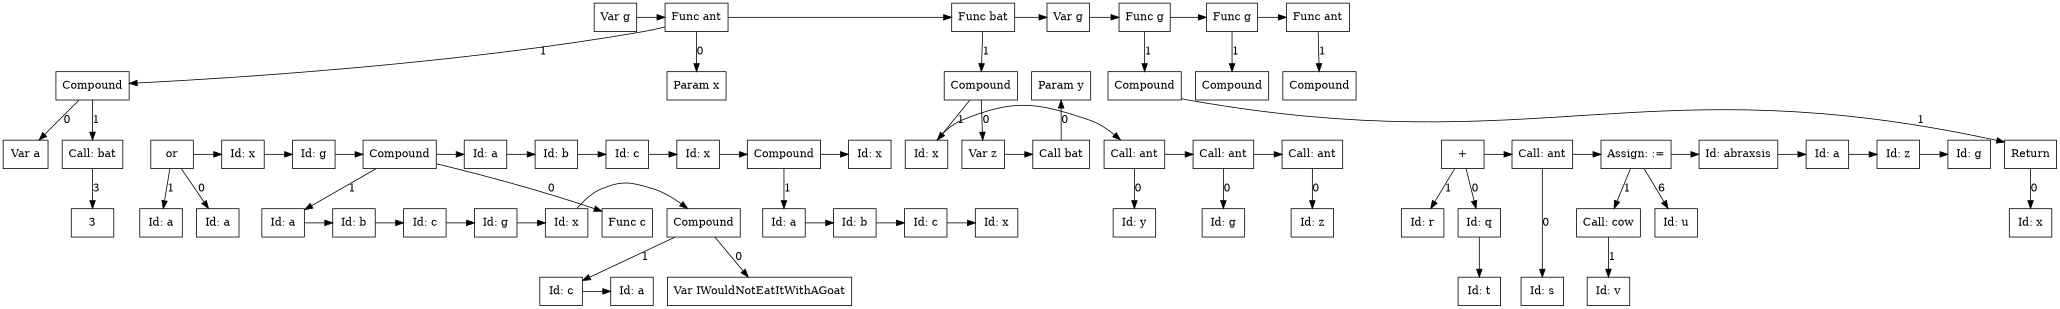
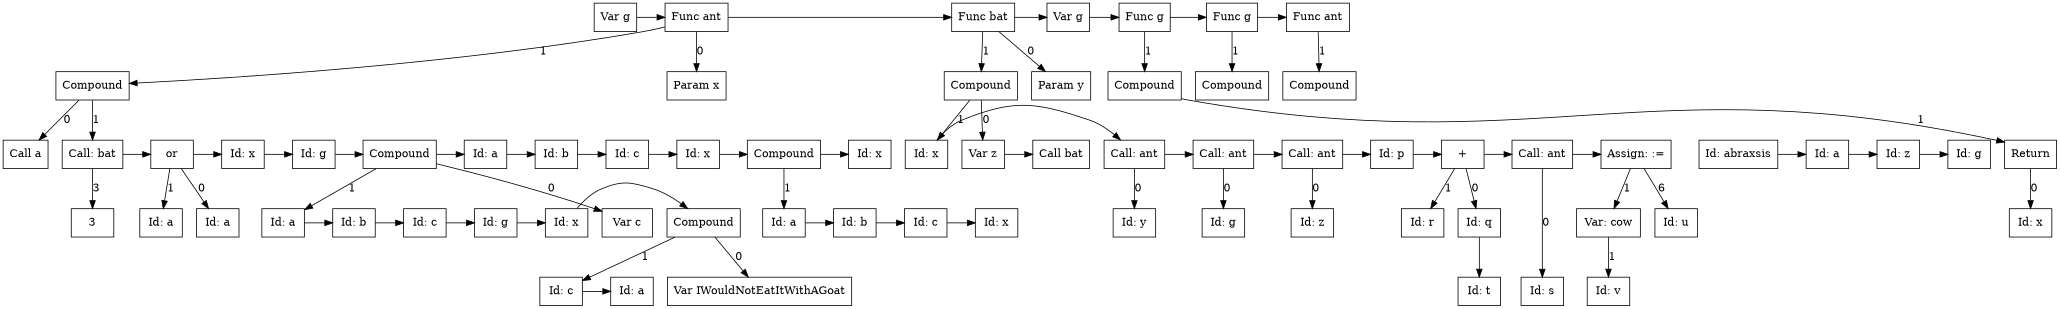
(1061, 124) -> (1019, 49)
(26, 154) -> (26, 154)
none -> (133, 154)
none -> (1392, 154)
(1681, 154) -> none
(627, 223) -> (627, 223)
(1608, 223) -> (1608, 223)
